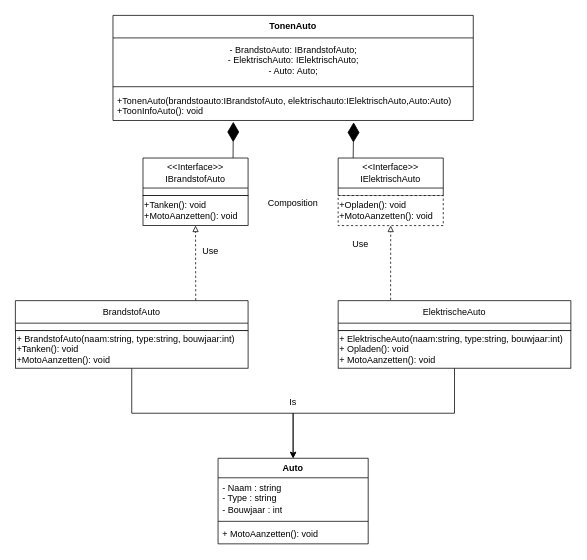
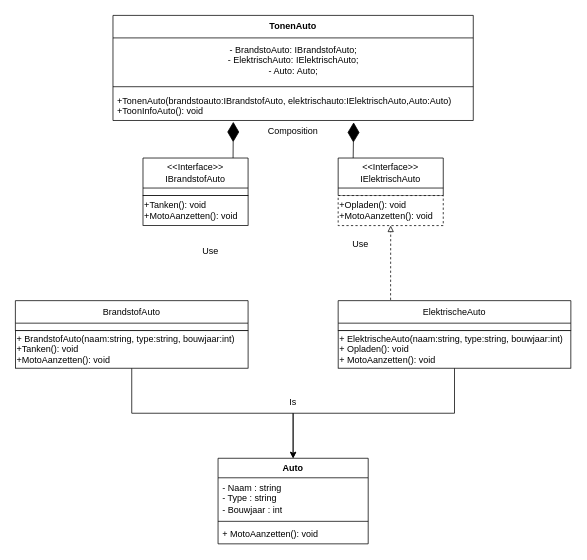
(293, 203) -> (293, 132)
(195, 266) -> none
